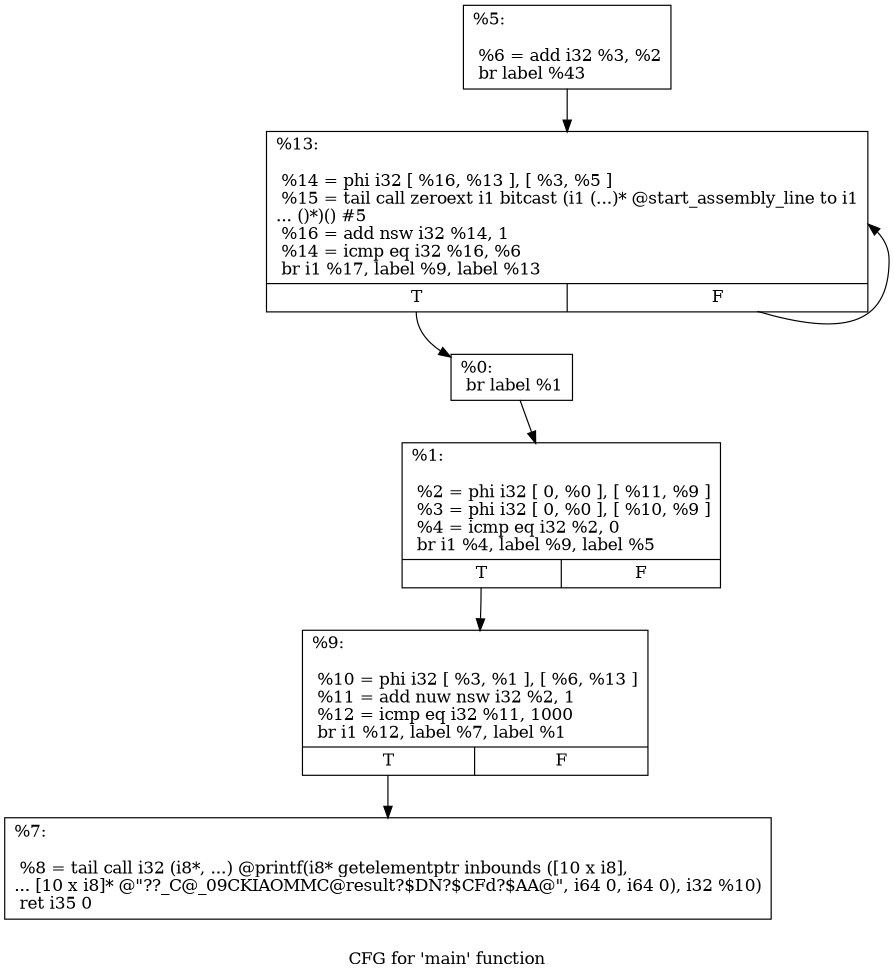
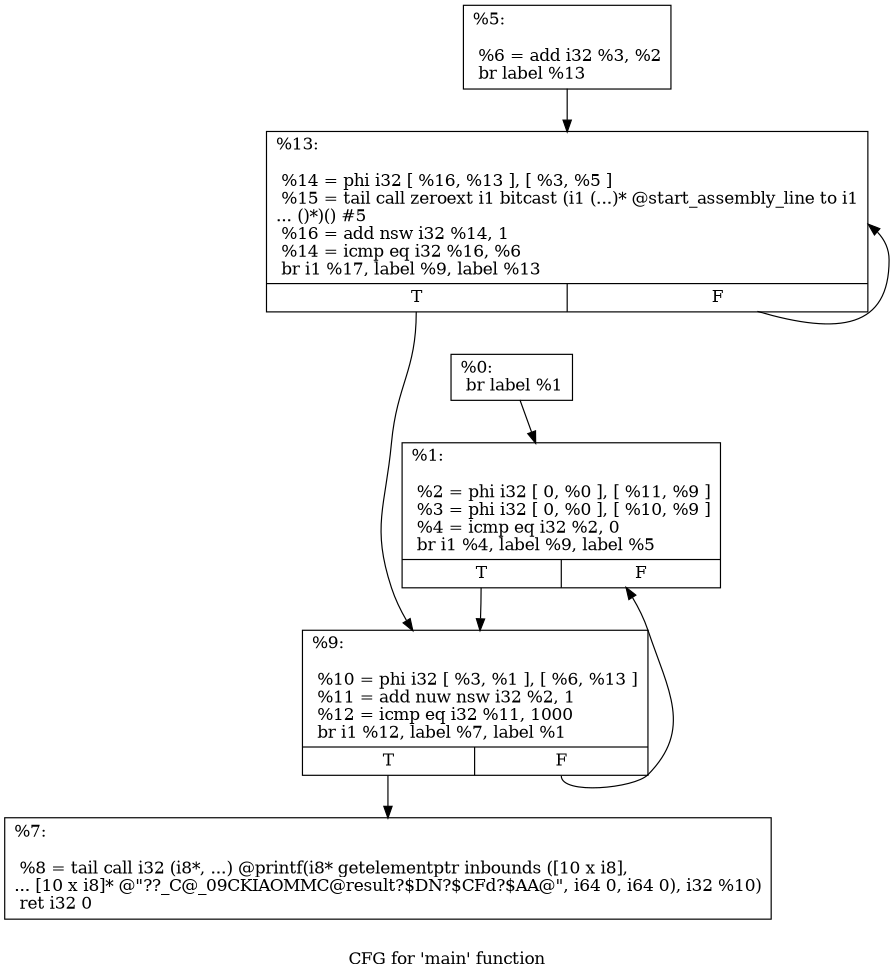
(529, 74) -> (529, 74)
(423, 334) -> (389, 467)
none -> (672, 733)
(54, 904) -> (54, 904)
